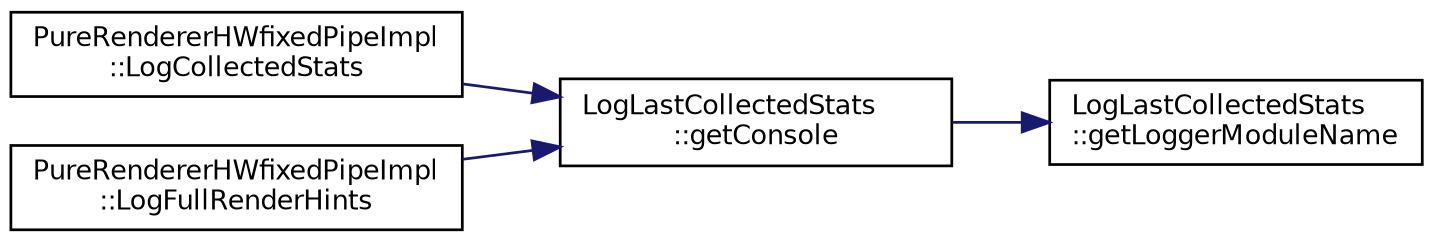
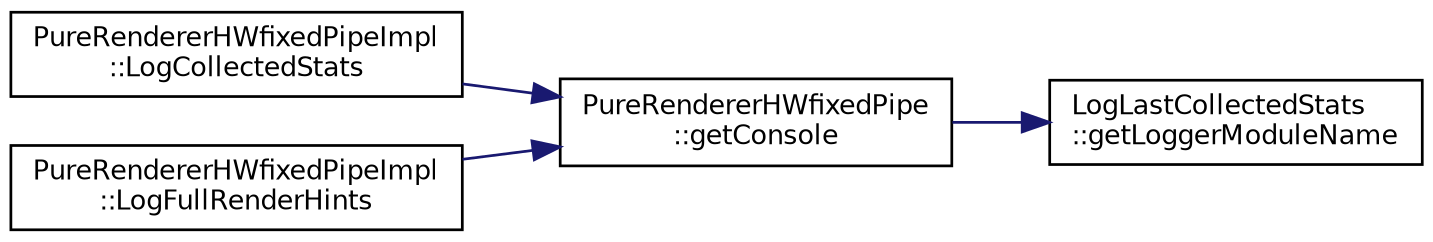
(756, 122) -> (756, 122)
